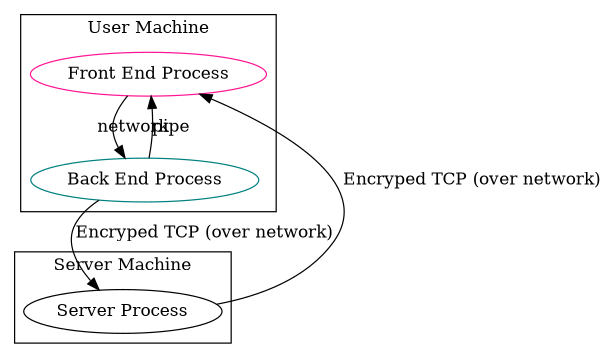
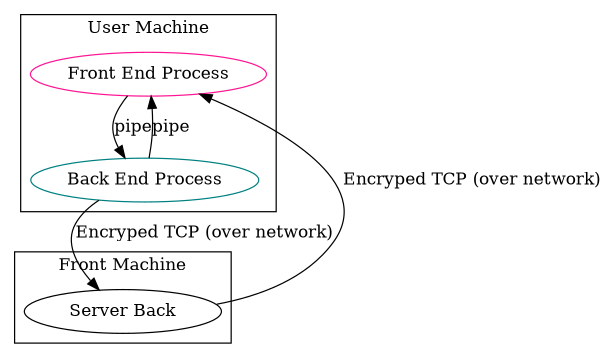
(133, 127) -> (133, 127)
(123, 266) -> (123, 266)
(123, 311) -> (123, 311)
